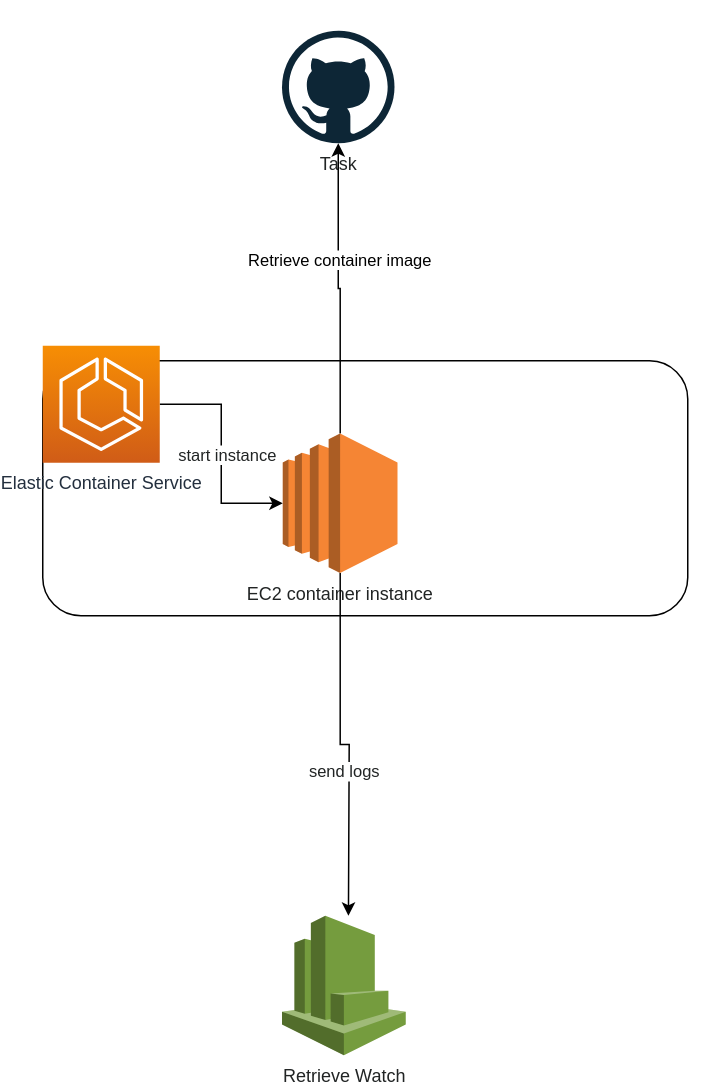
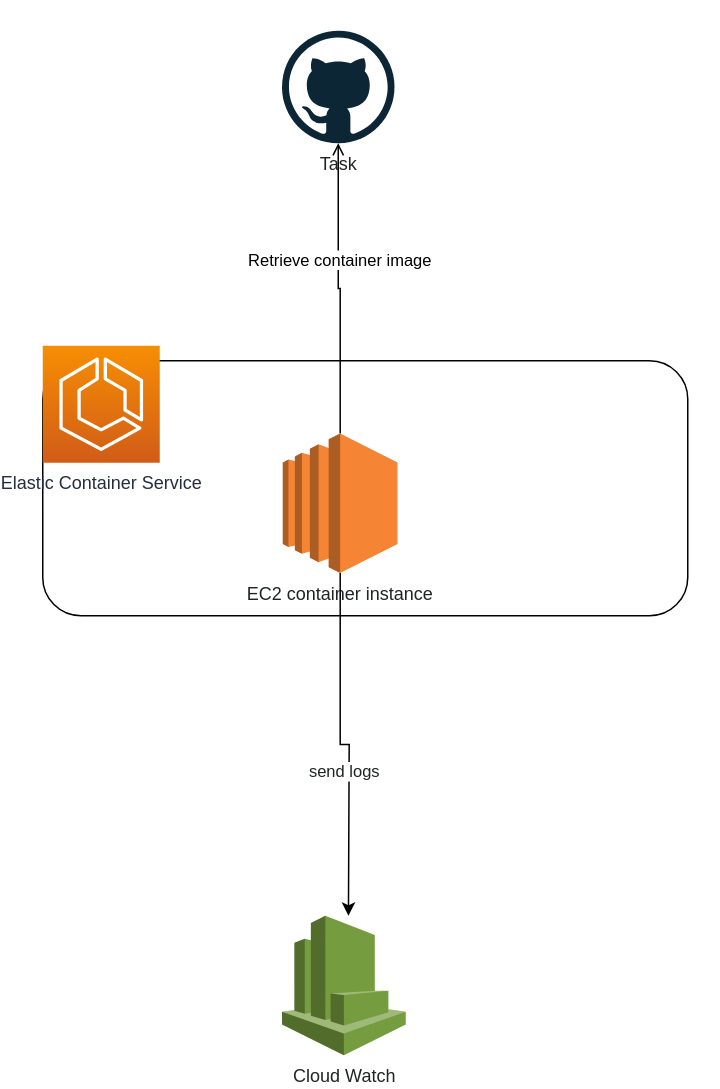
(338, 155) -> (338, 152)
(221, 446) -> none
(345, 1077) -> (345, 1077)
